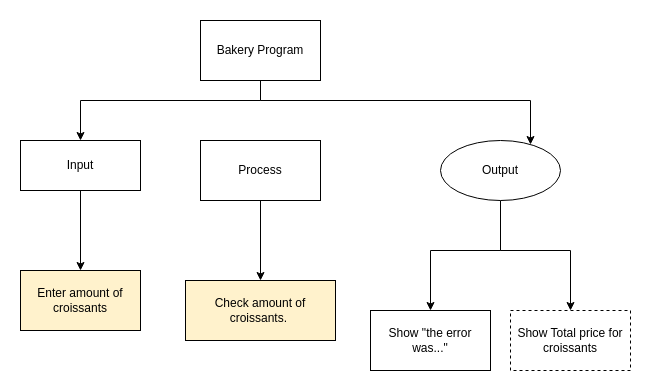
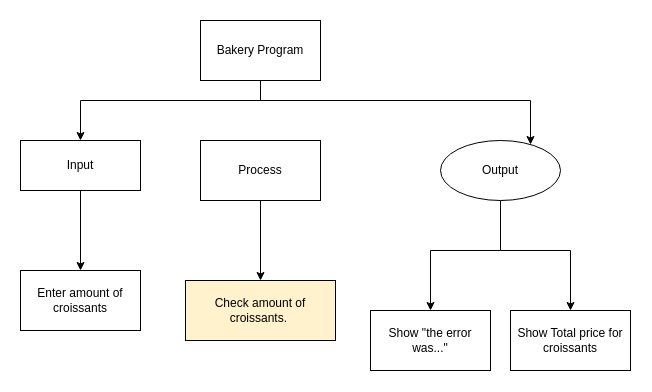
(81, 301) -> (81, 301)
(571, 341) -> (571, 341)
